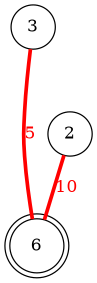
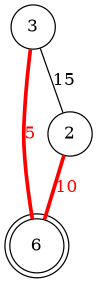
none -> (52, 81)
